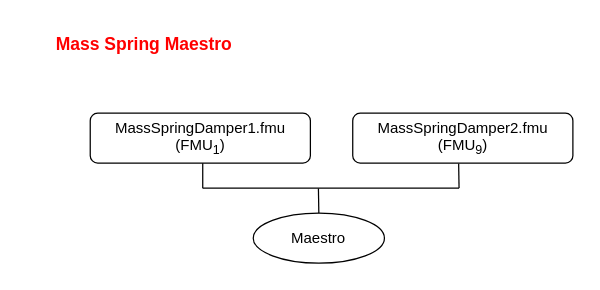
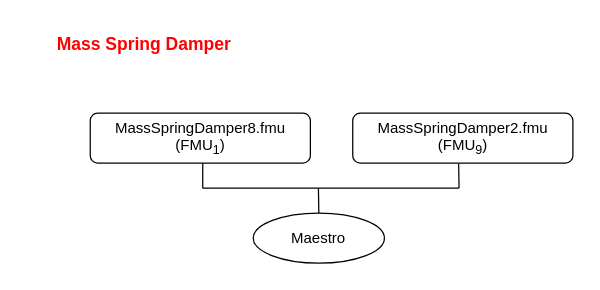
(144, 44) -> (144, 44)
(201, 138) -> (201, 138)
